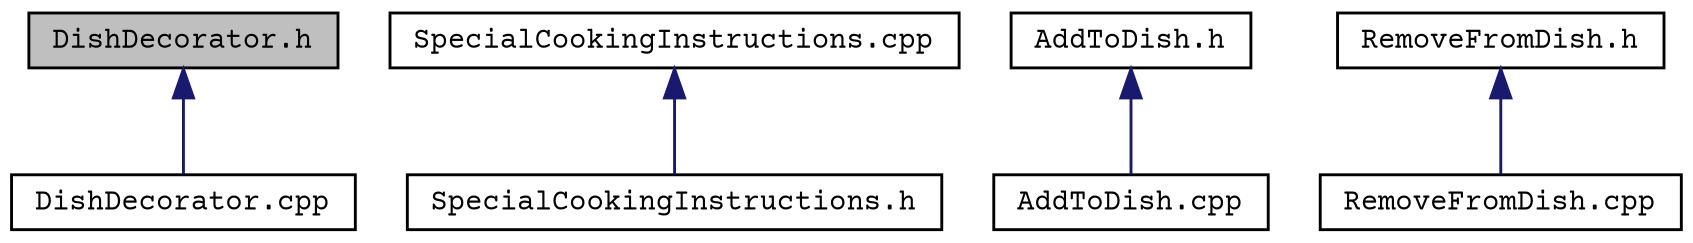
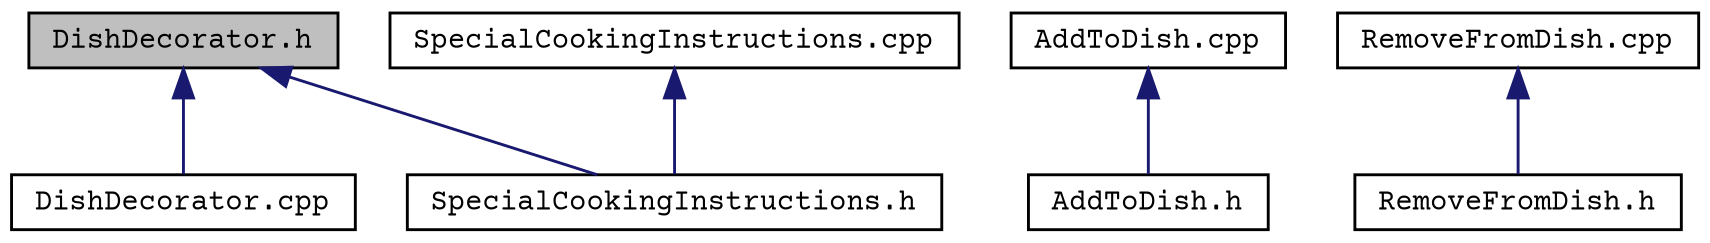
none -> (443, 126)
(1131, 136) -> (1148, 136)
(1501, 136) -> (1518, 136)
